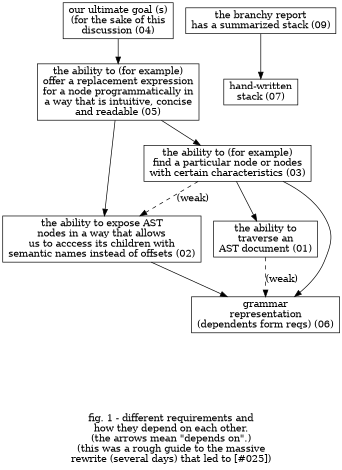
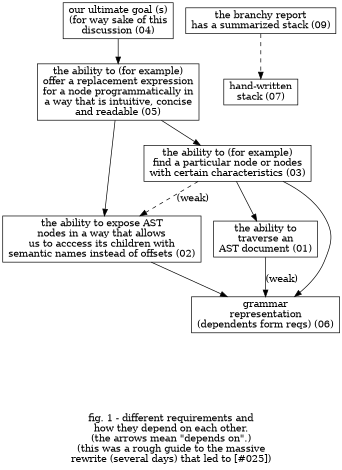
(118, 21) -> (118, 21)
(261, 53) -> (261, 53)
(266, 273) -> (266, 273)
